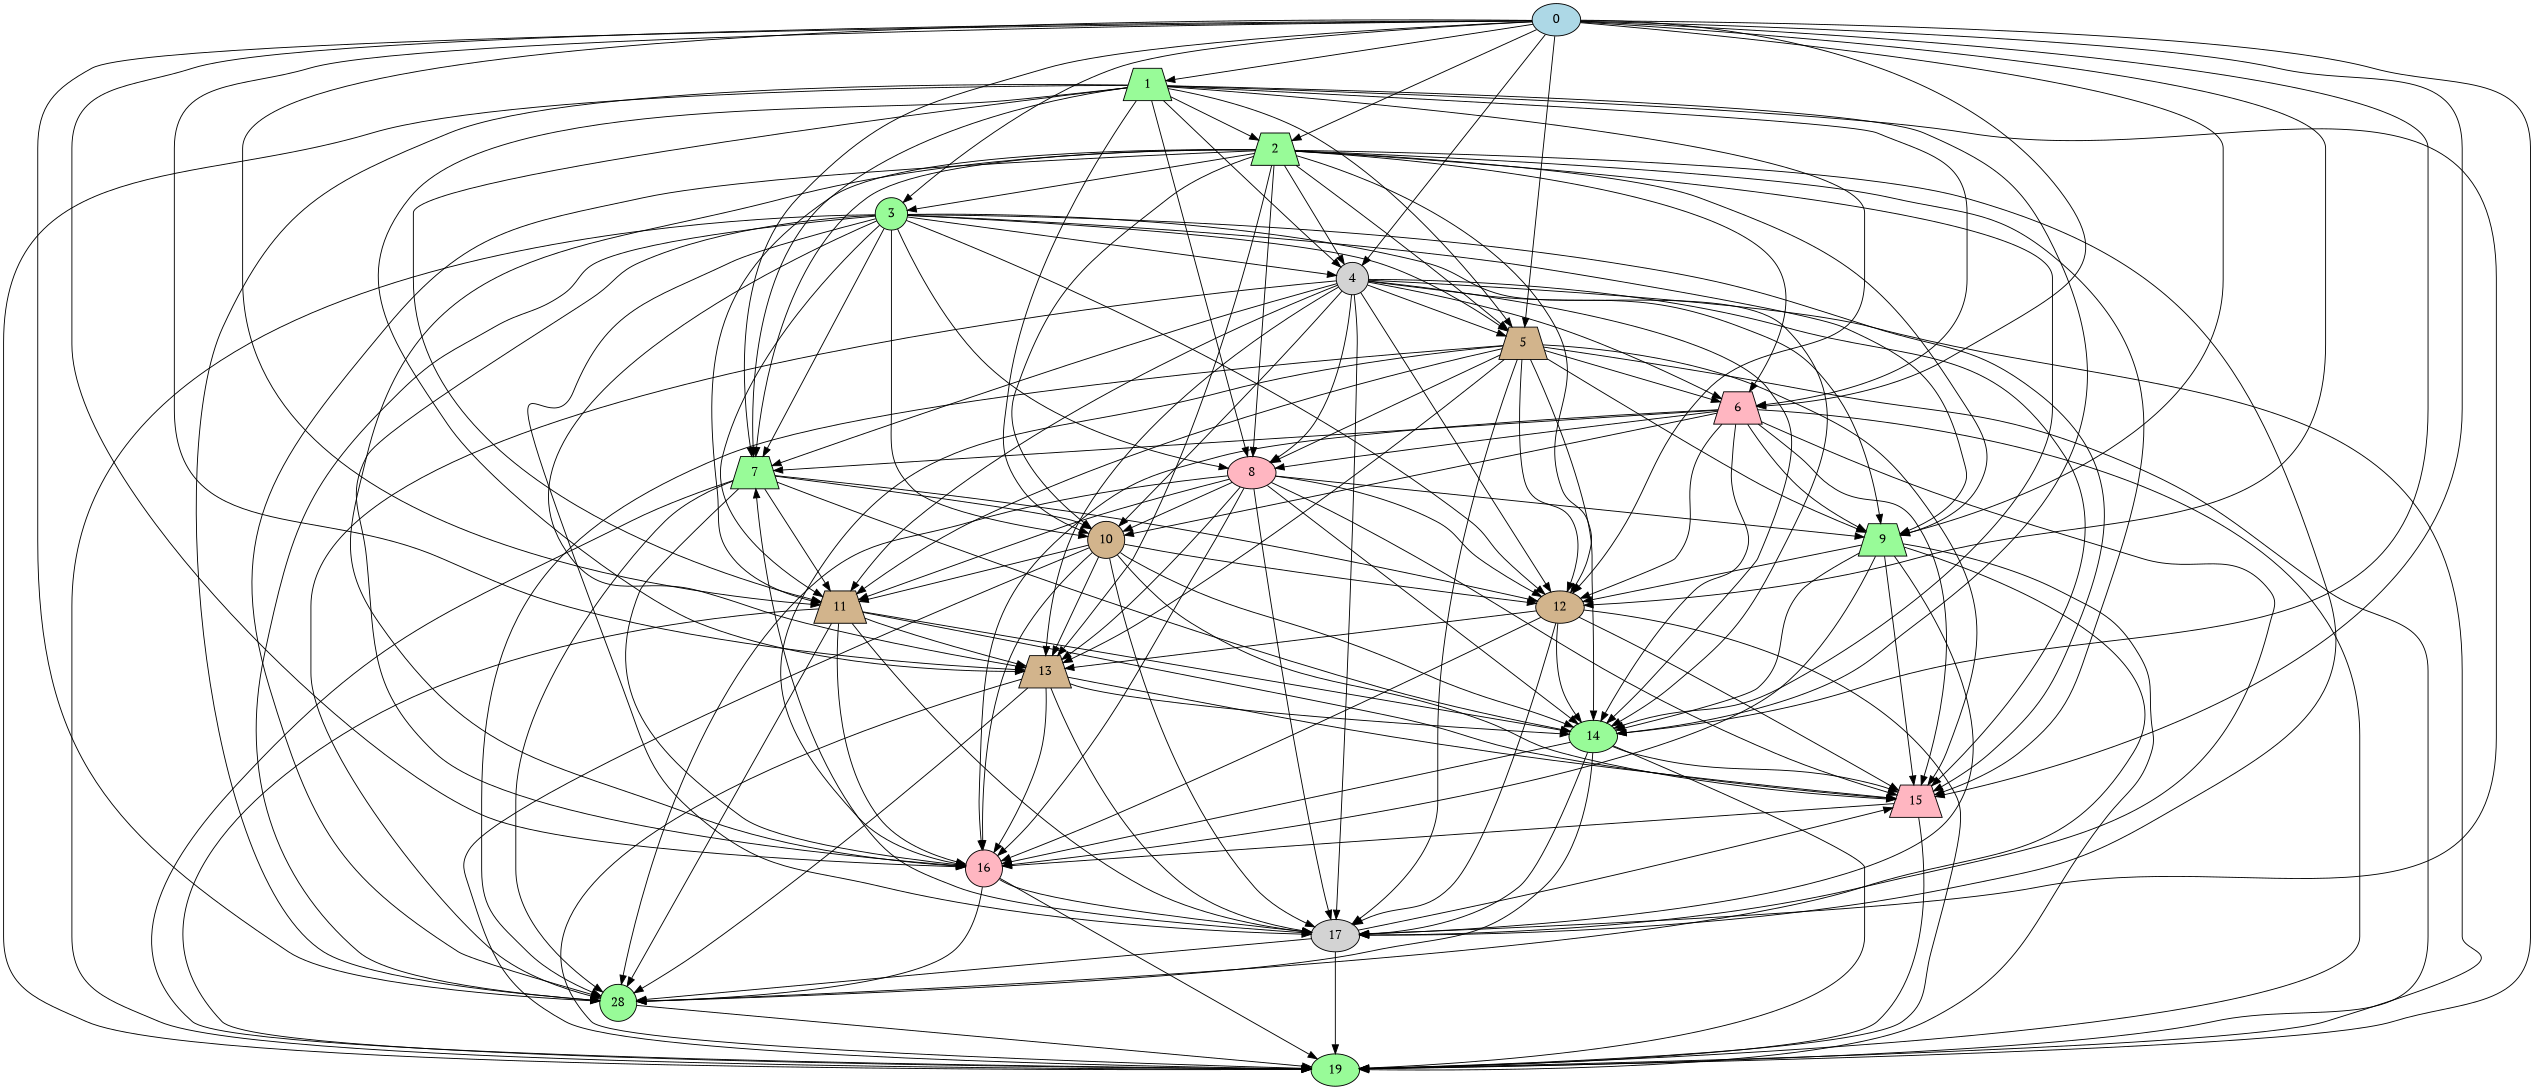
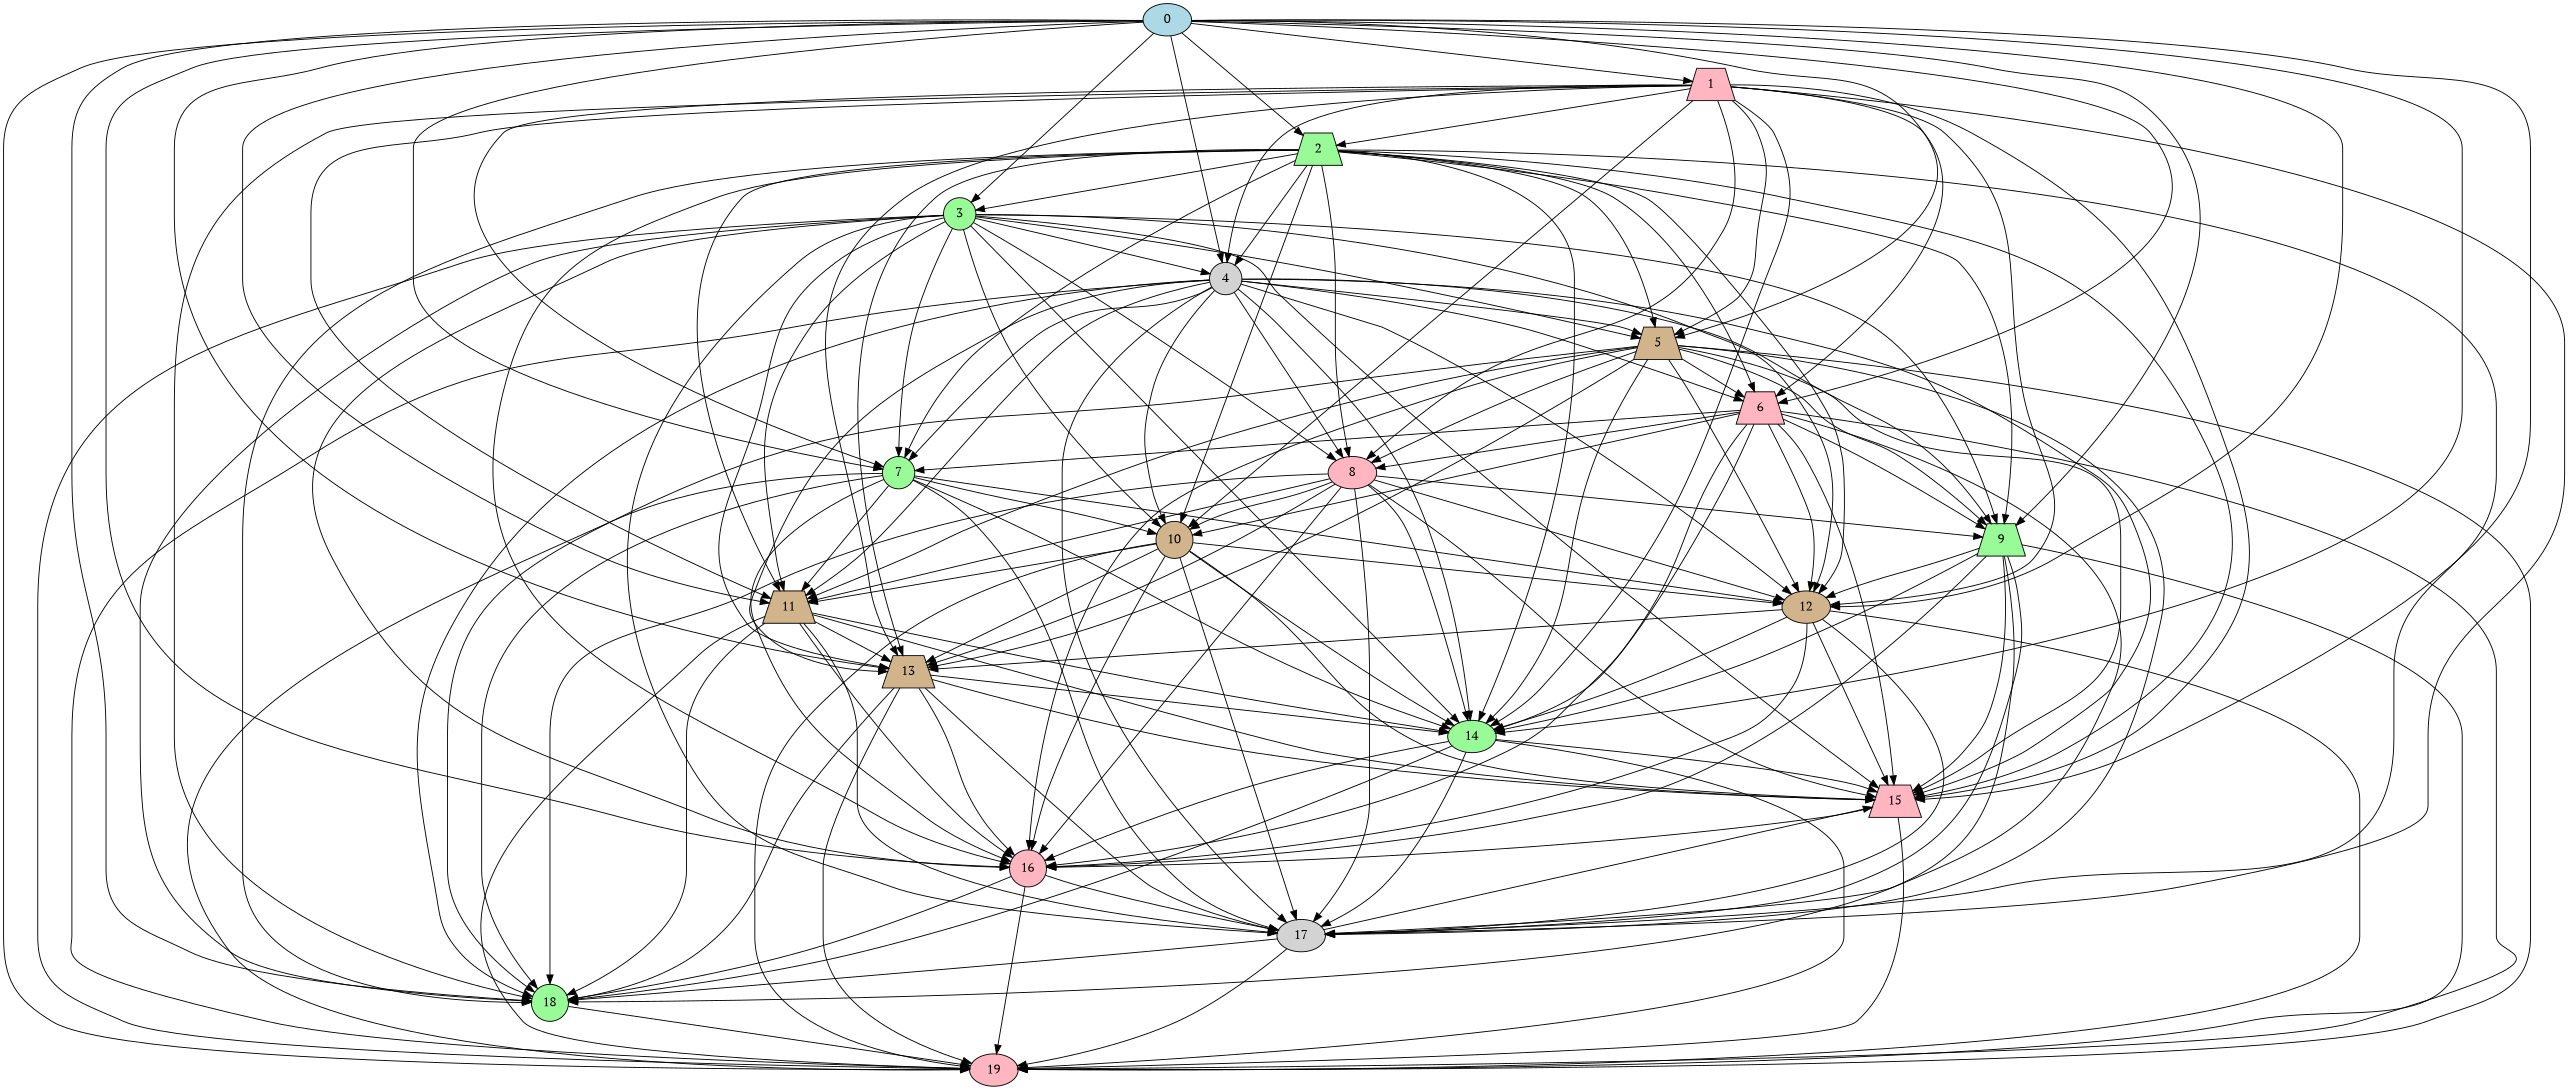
(1148, 84) -> (1711, 84)
(755, 473) -> (899, 473)
(4, 699) -> (2206, 393)
(928, 875) -> (1073, 703)
(618, 1003) -> (550, 1003)
(1335, 1070) -> (994, 1070)
